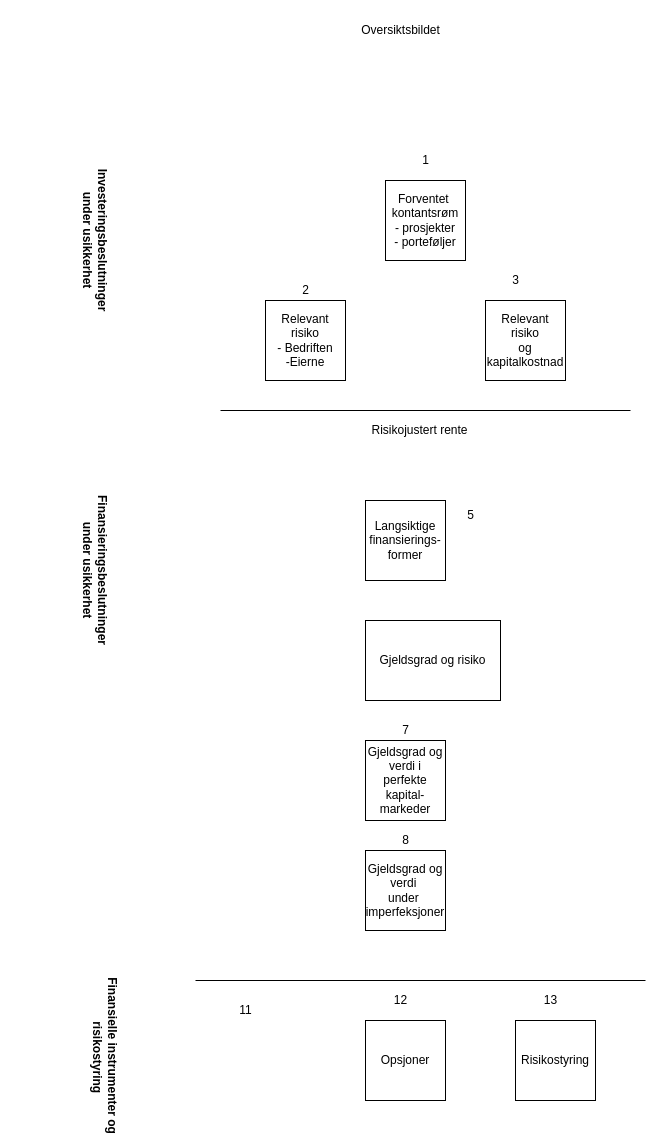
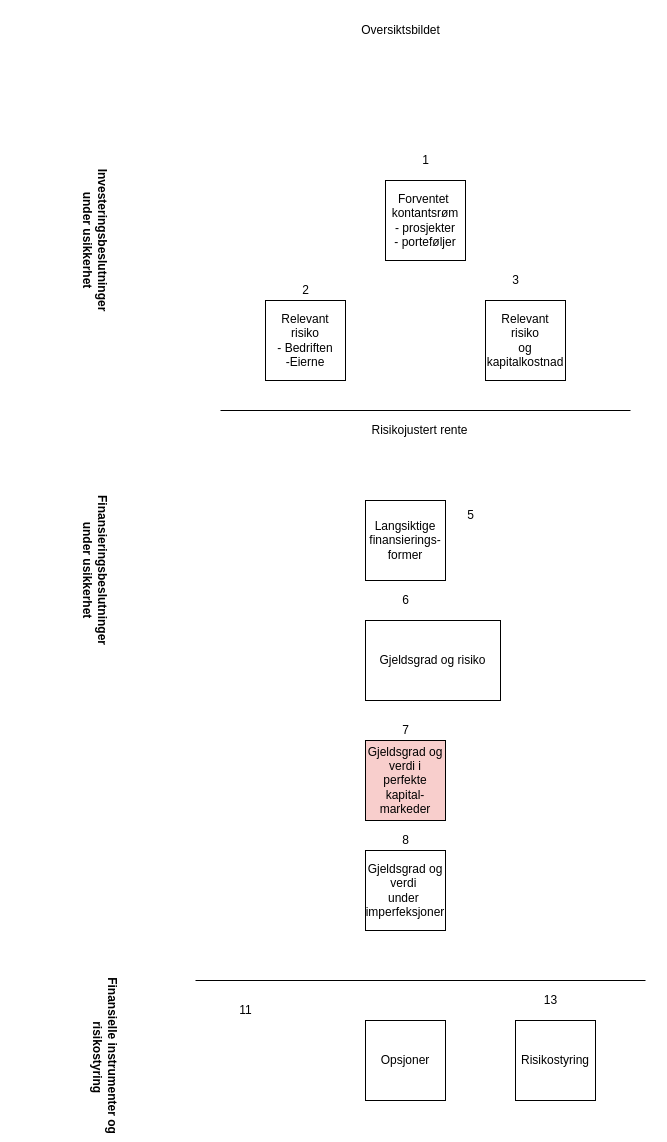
none -> (406, 601)
(406, 781) -> (406, 781)
(401, 1001) -> none
